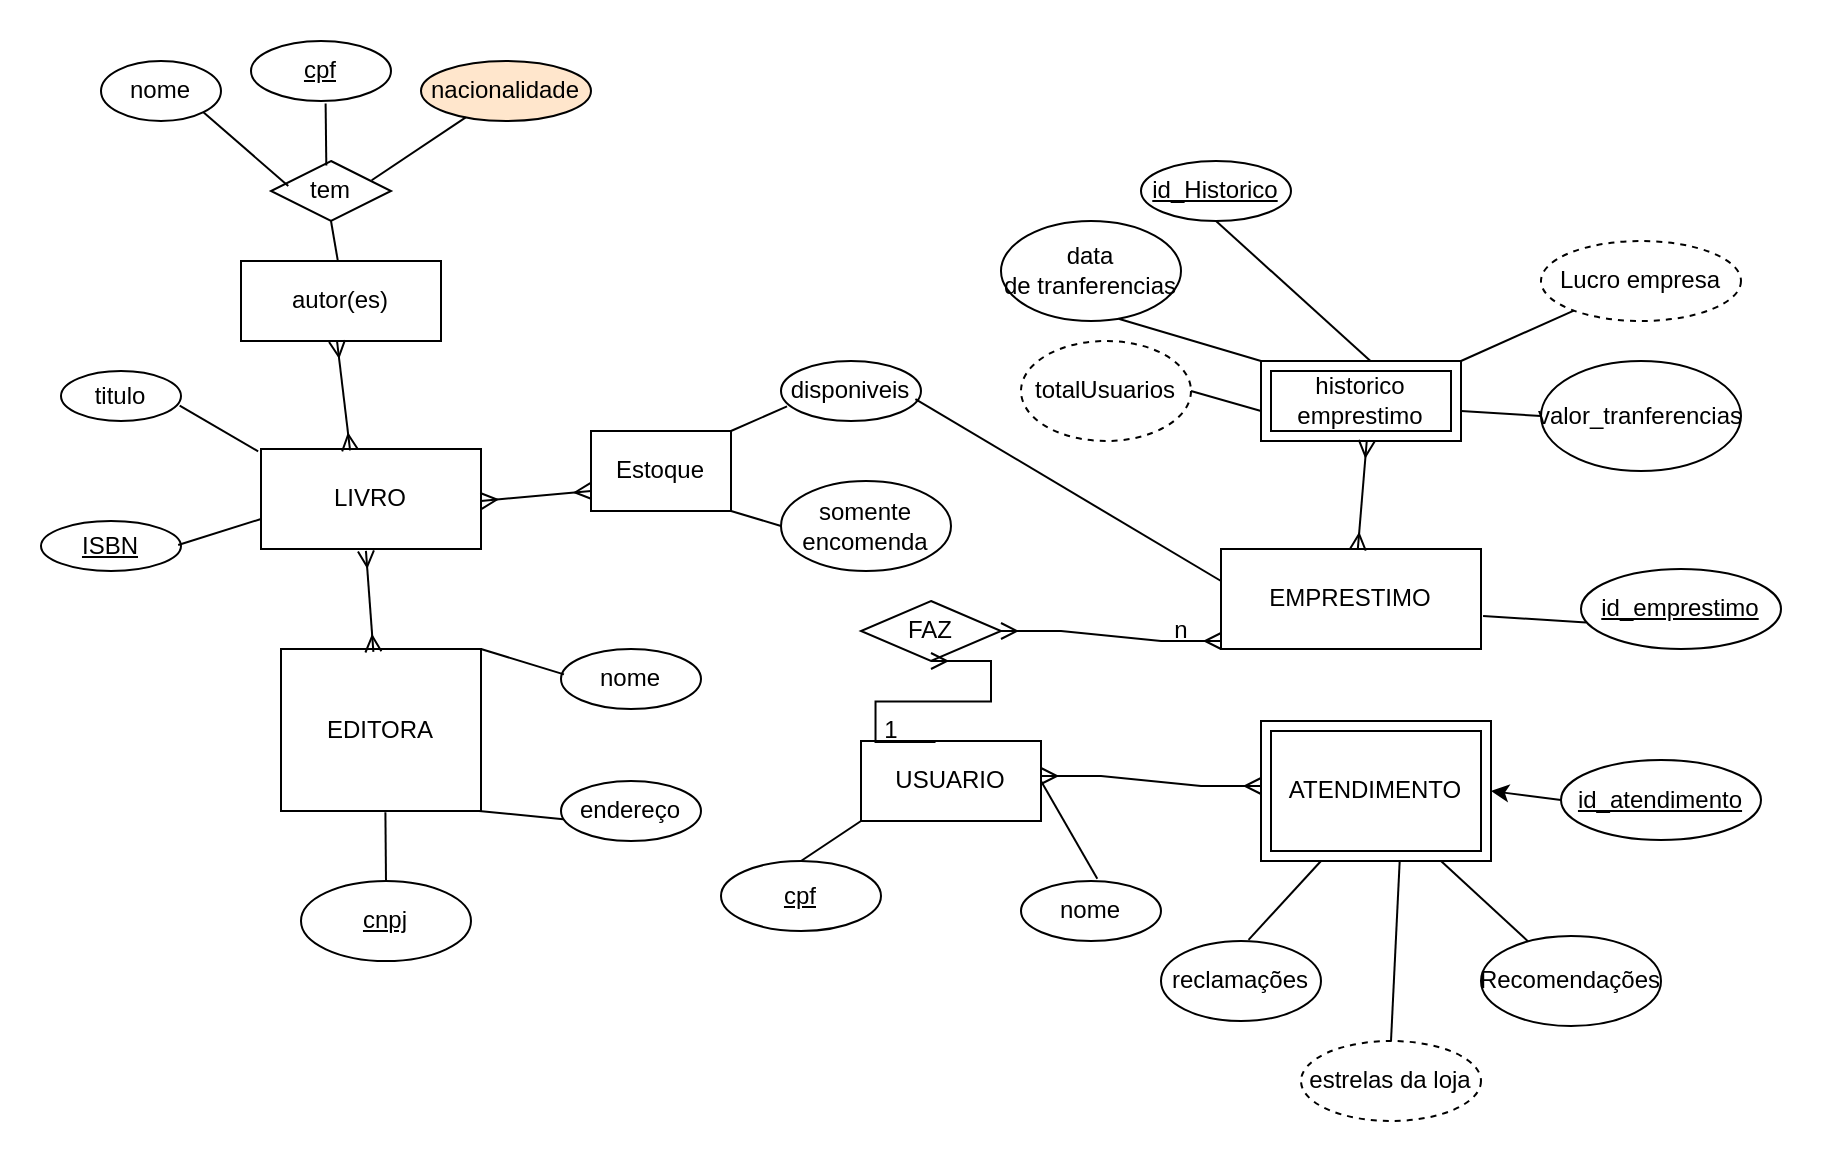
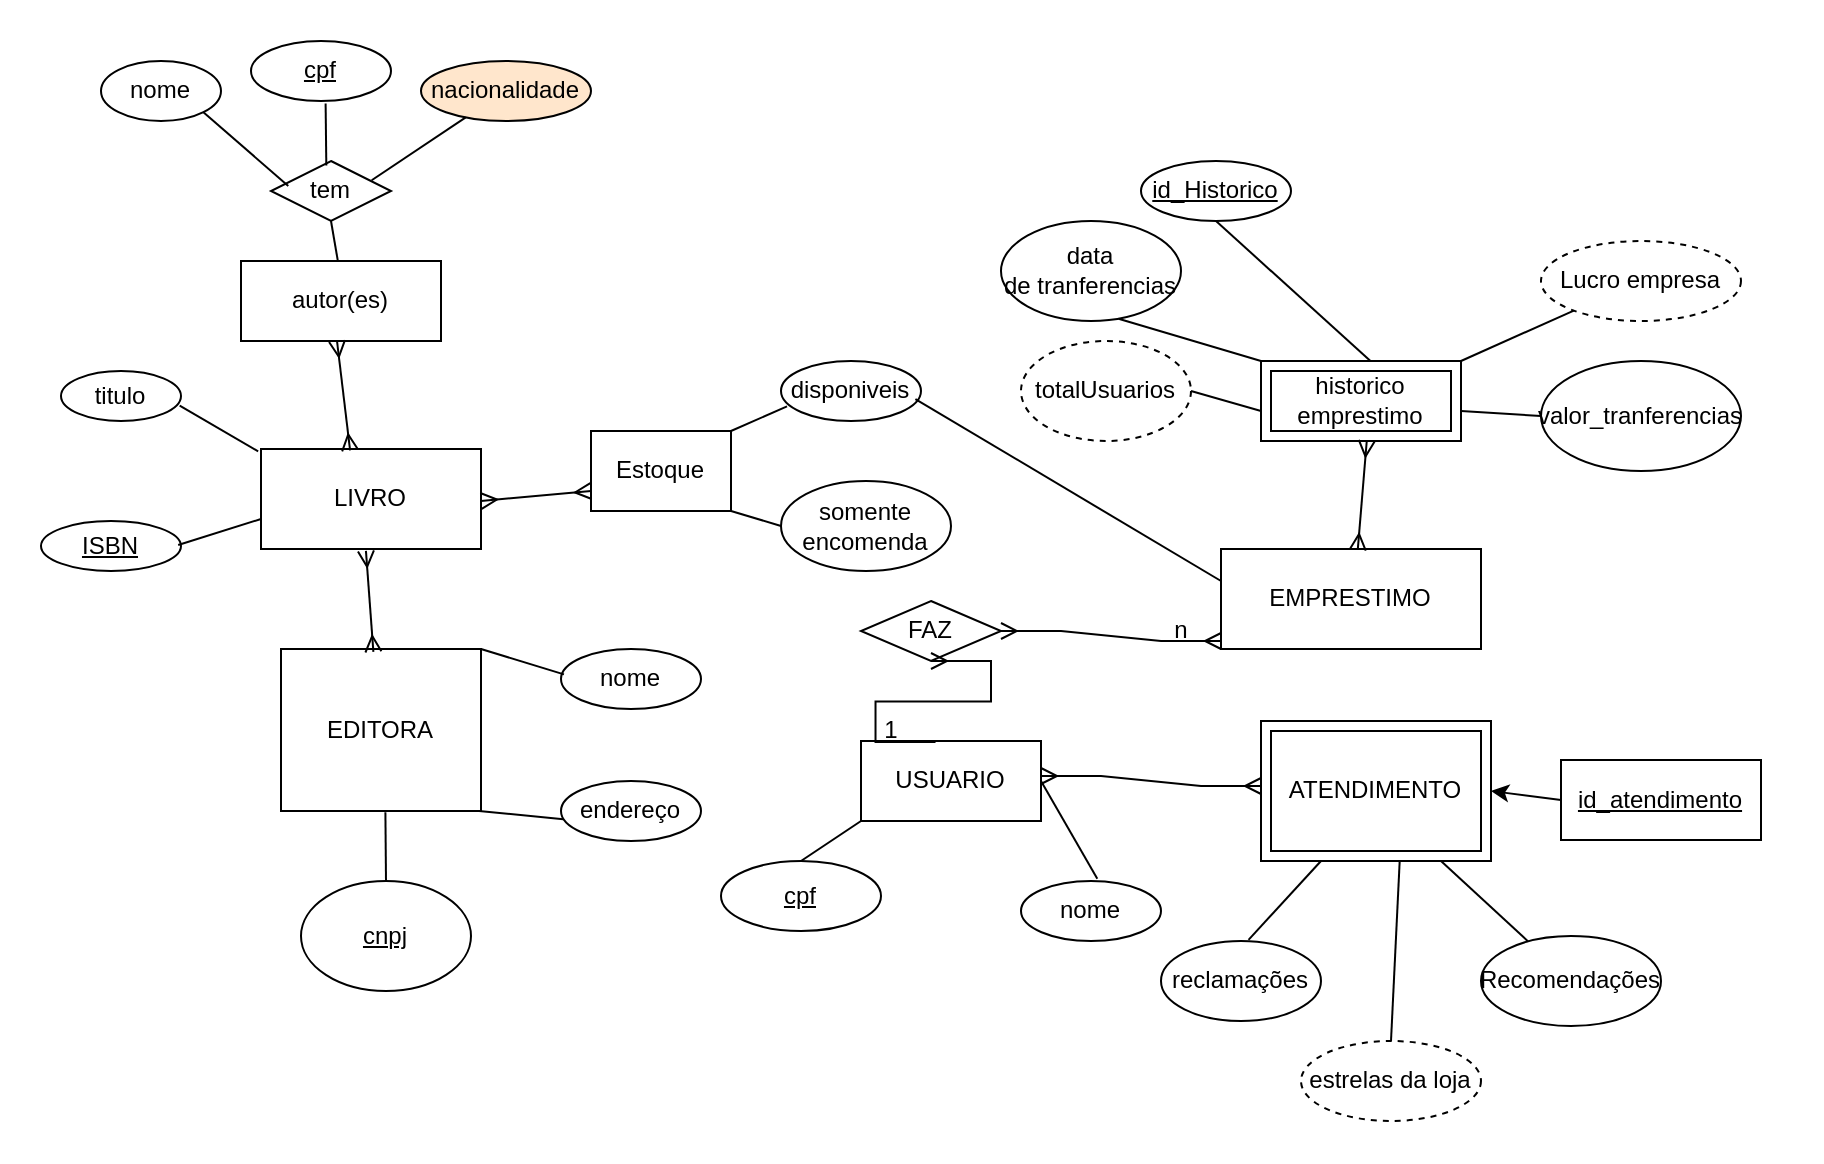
(1681, 609) -> none
(1534, 619) -> none
(1661, 800) -> (1661, 800)
(386, 921) -> (386, 936)
